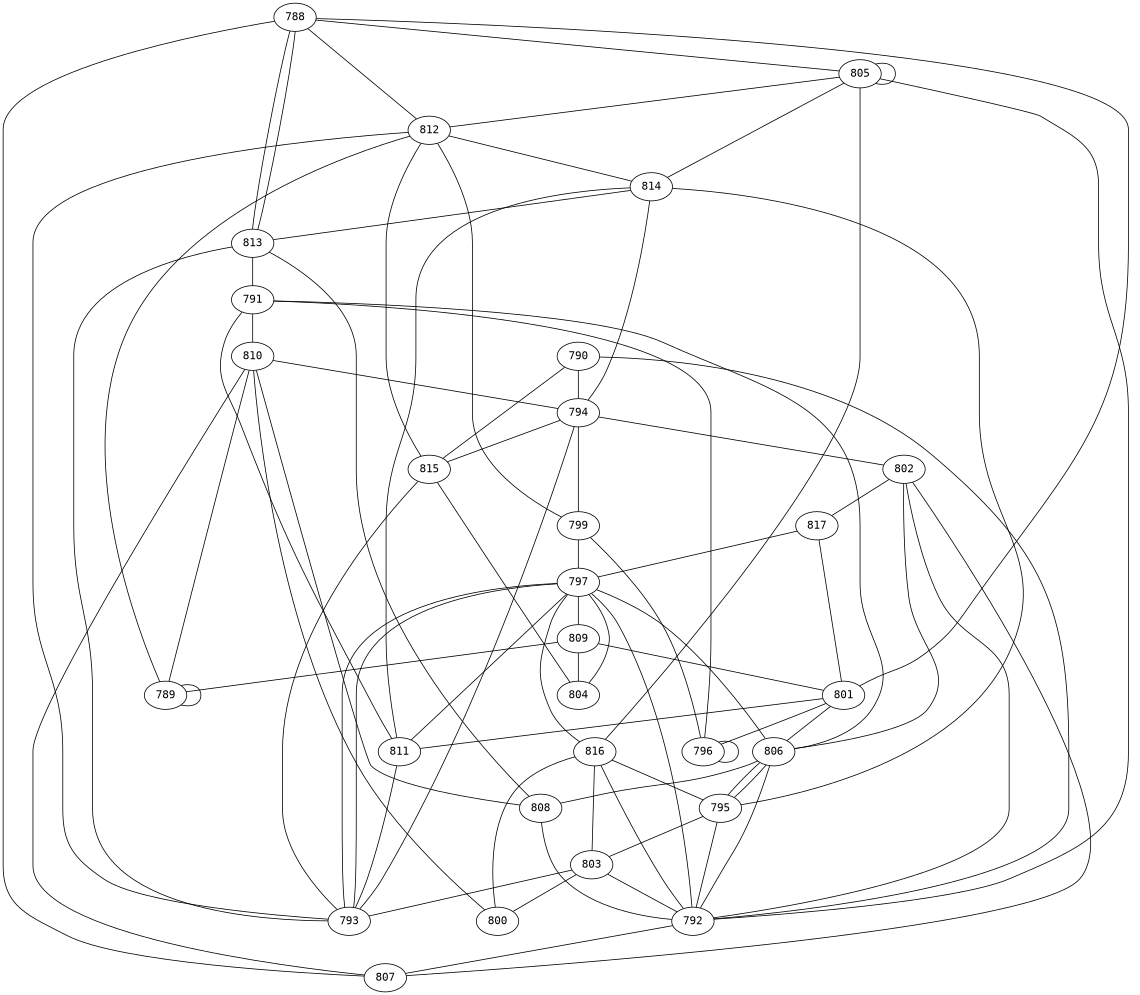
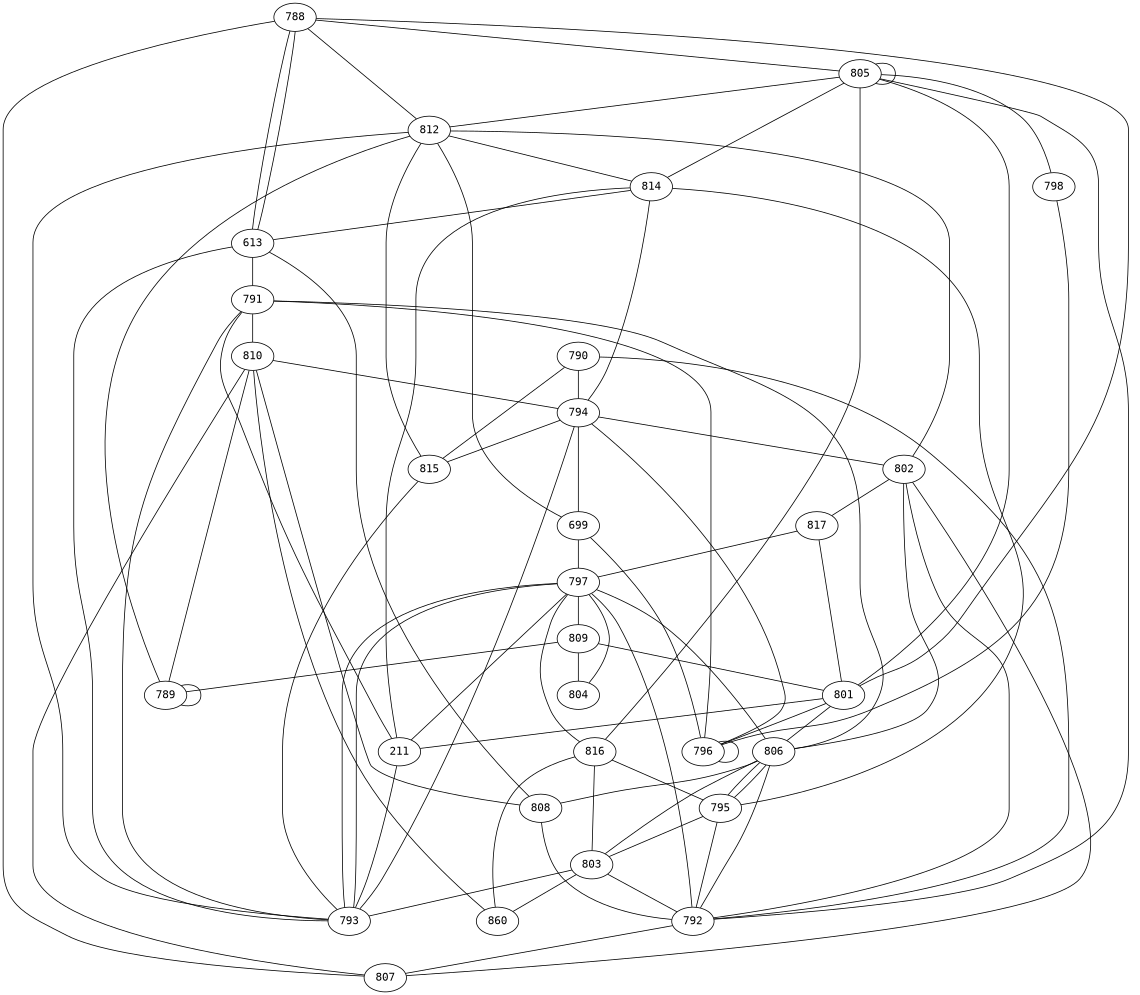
none -> (825, 164)
none -> (1054, 187)
(253, 243) -> (253, 243)
none -> (1009, 374)
(578, 526) -> (578, 526)
(503, 583) -> none
none -> (741, 588)
none -> (123, 674)
(399, 752) -> (399, 752)
none -> (682, 800)
(637, 835) -> none
(498, 921) -> (498, 921)
